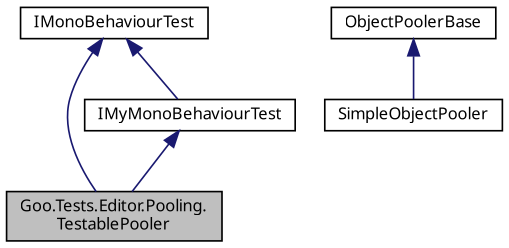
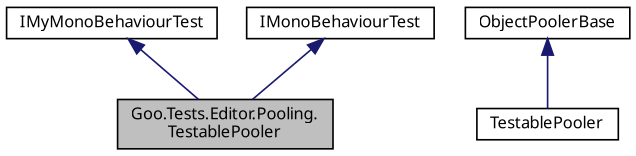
(158, 75) -> none
(414, 115) -> (548, 124)
